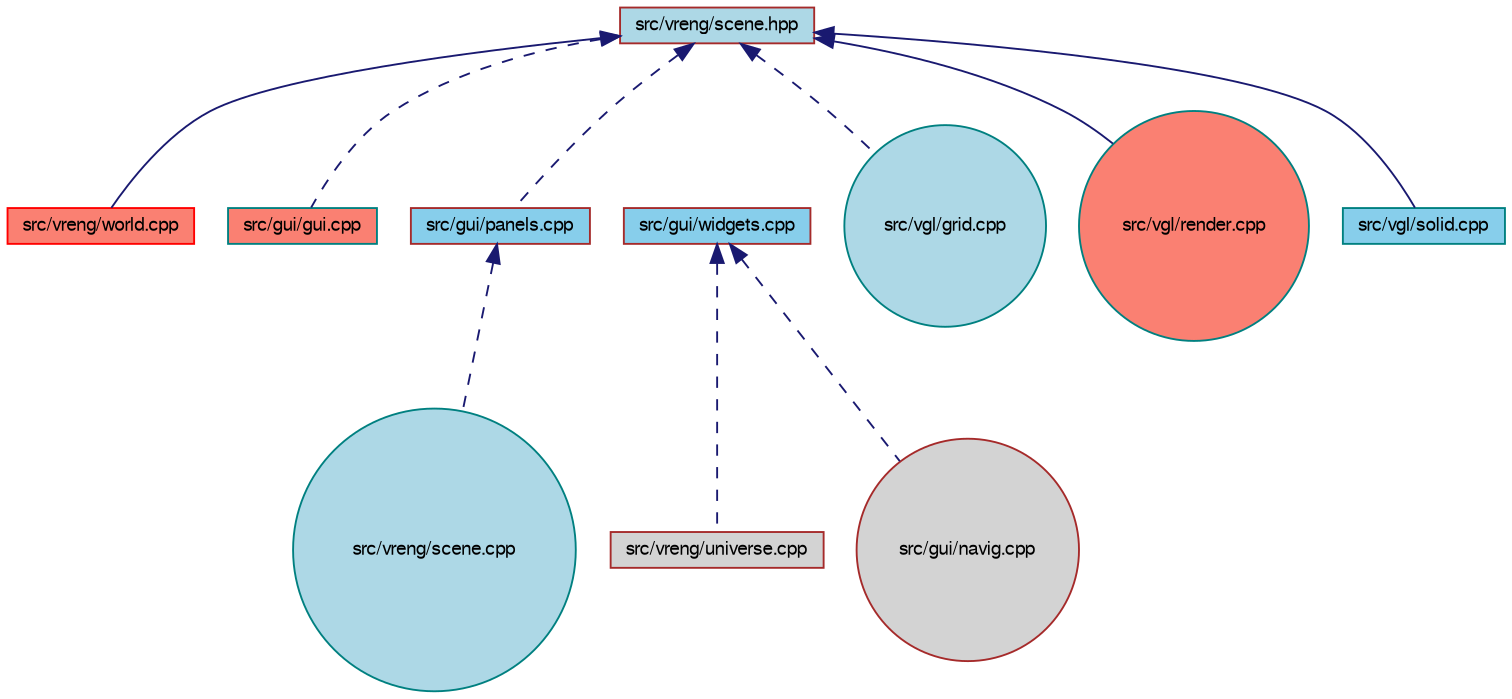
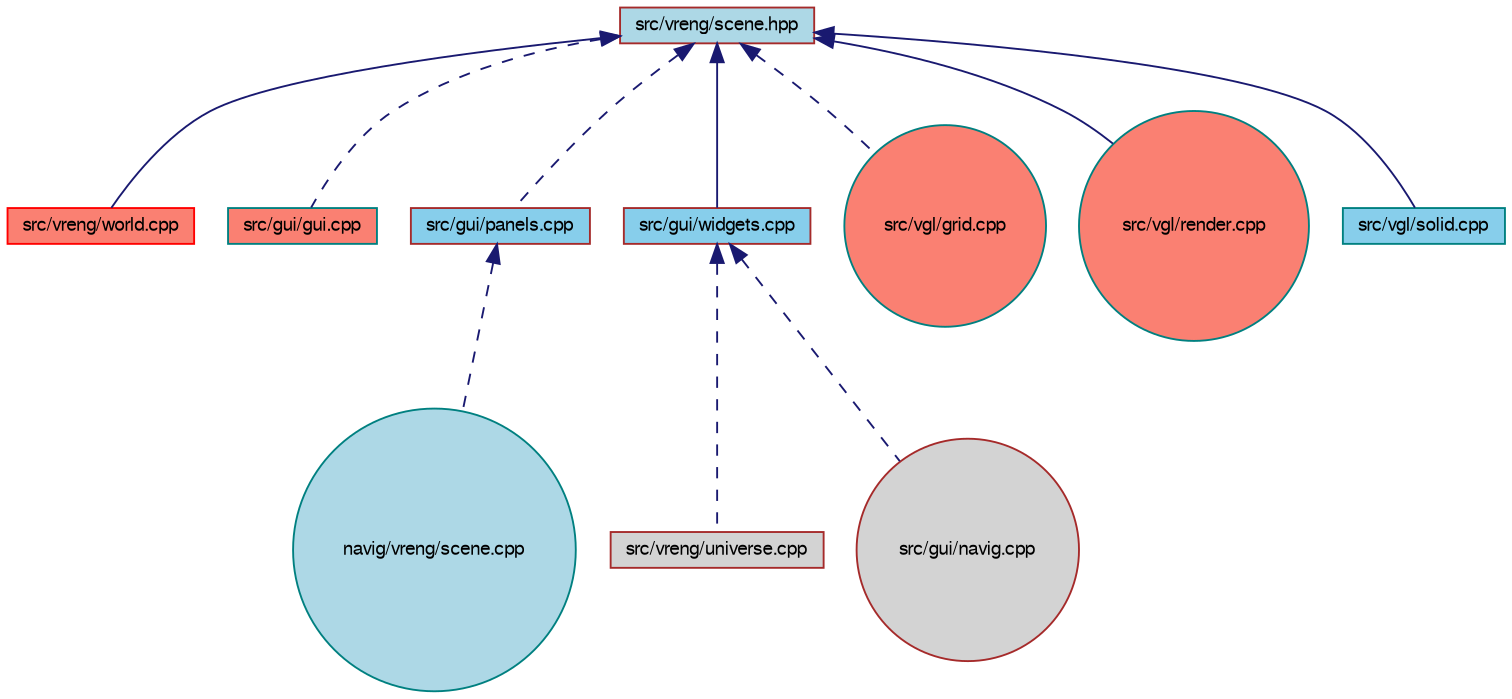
none -> (717, 135)
(945, 226) -> (945, 226)
(434, 550) -> (434, 550)
